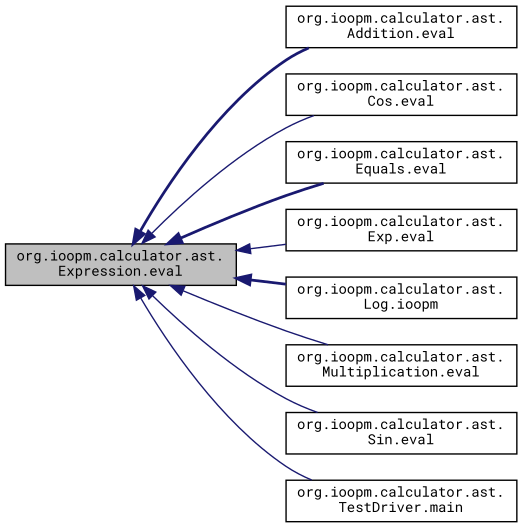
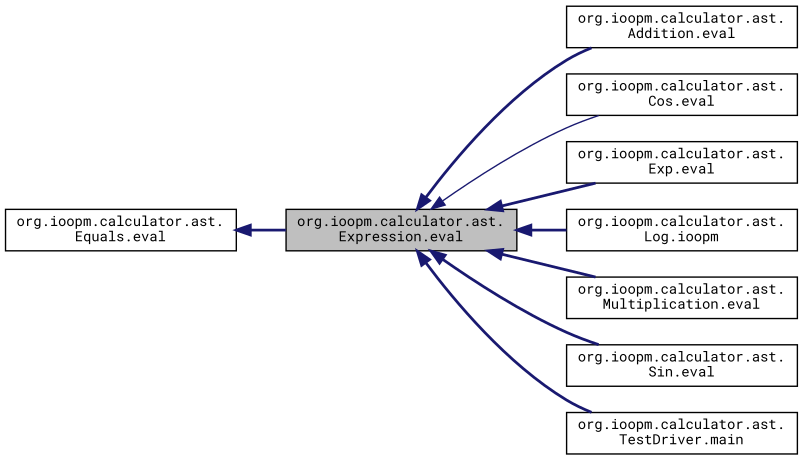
(251, 209) -> (268, 230)
(268, 247) -> (549, 195)
(255, 320) -> (549, 266)
(230, 362) -> (518, 307)
(214, 401) -> (500, 348)
